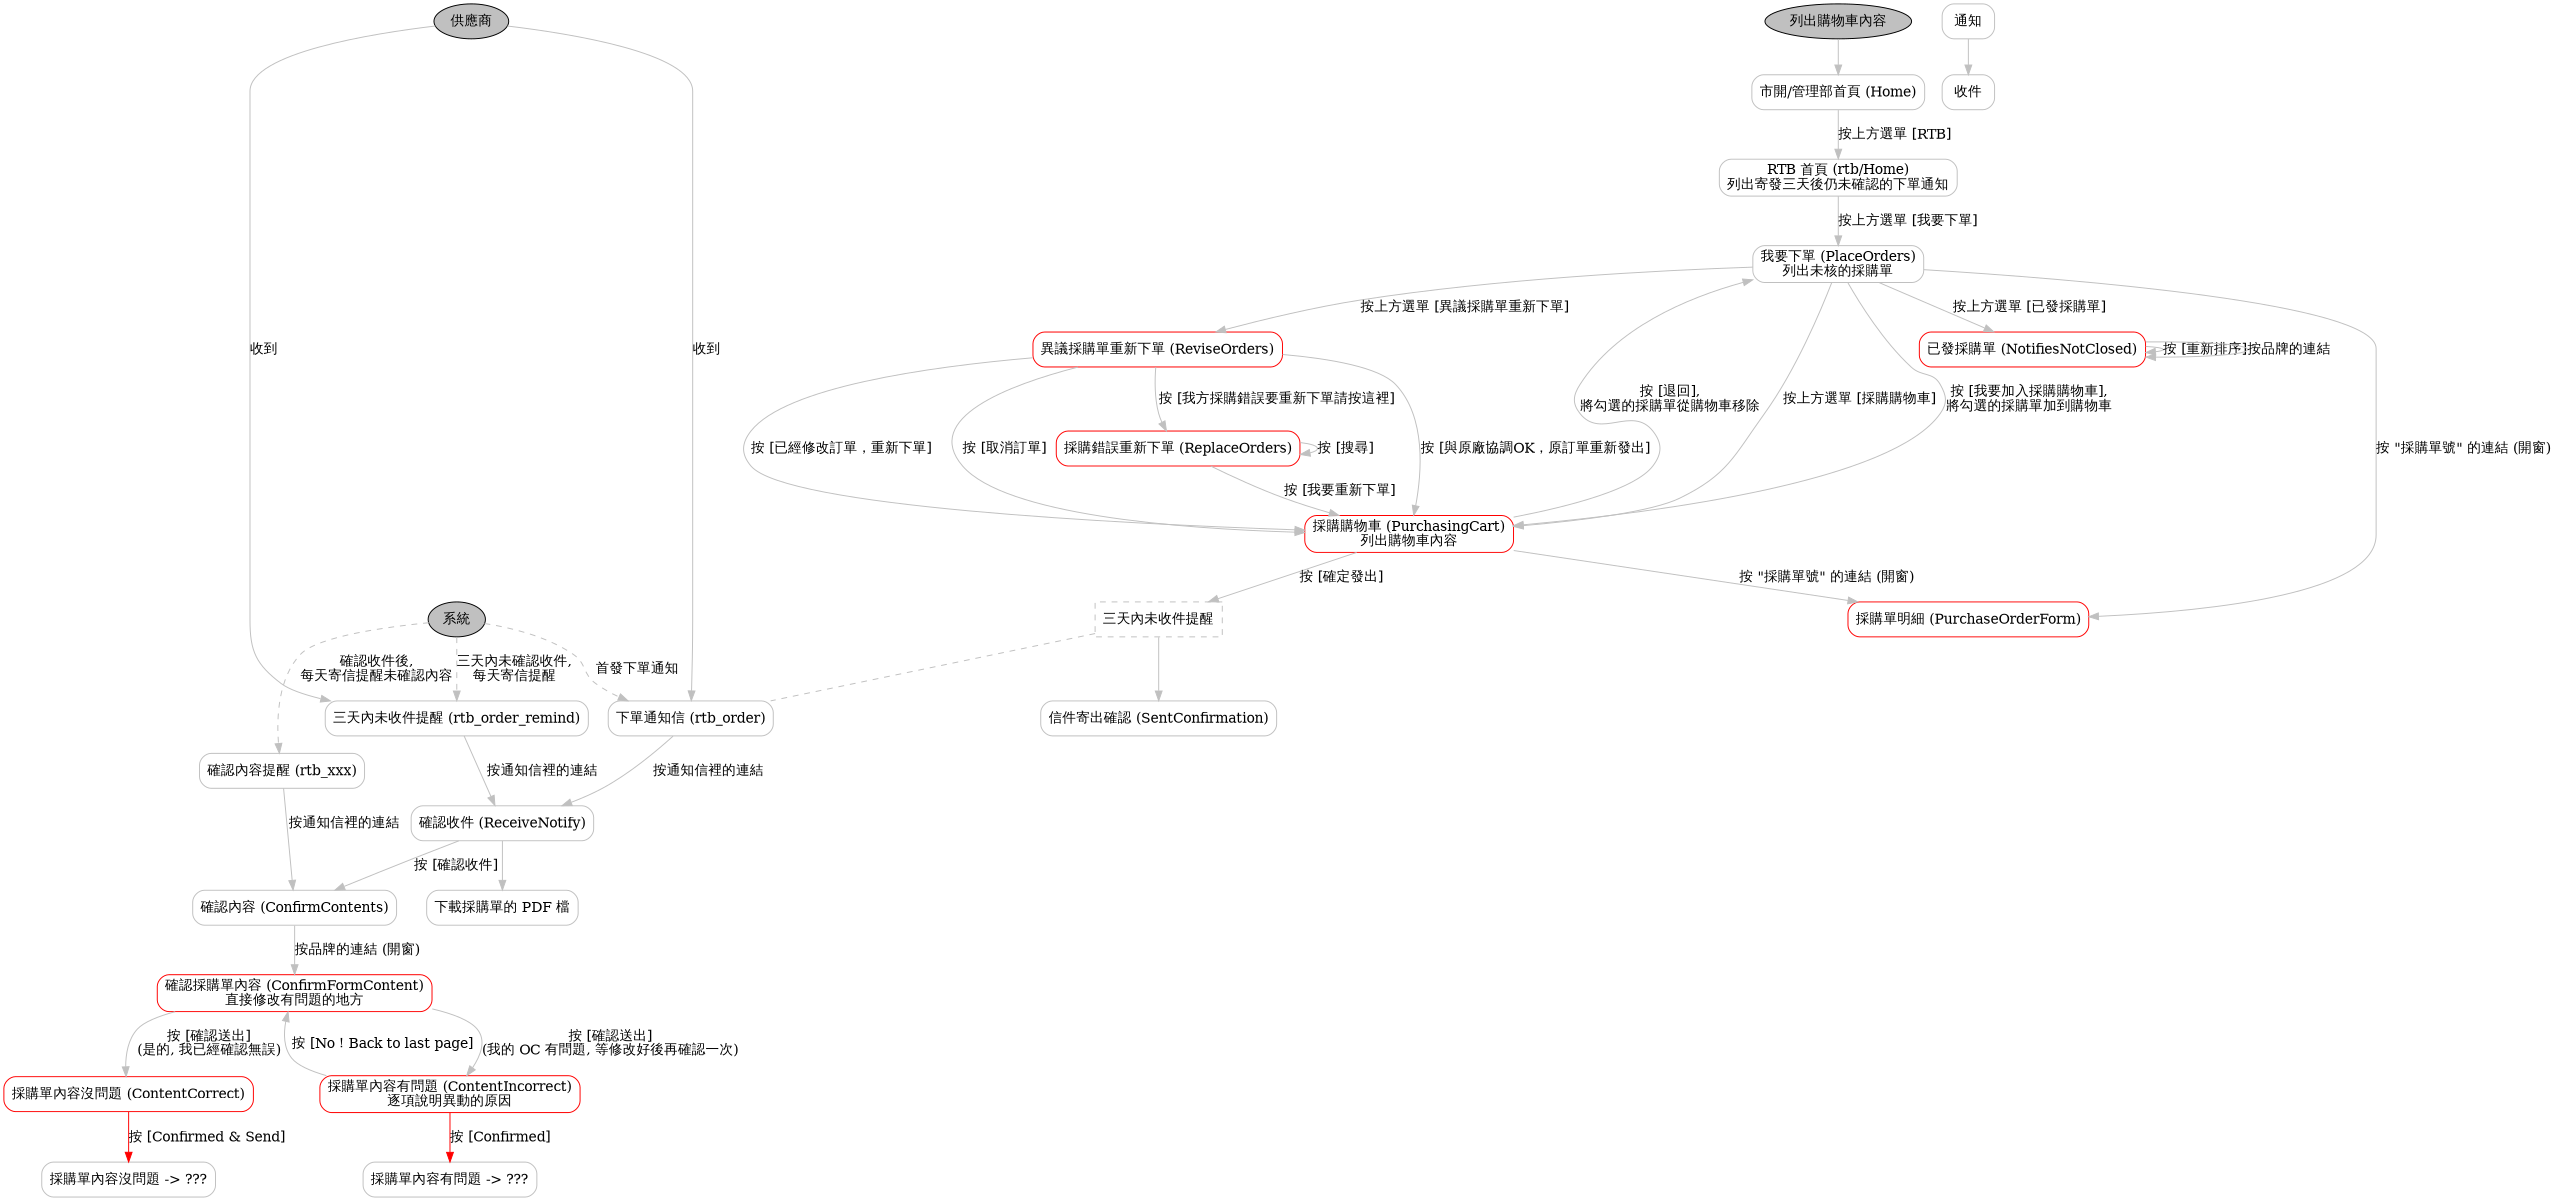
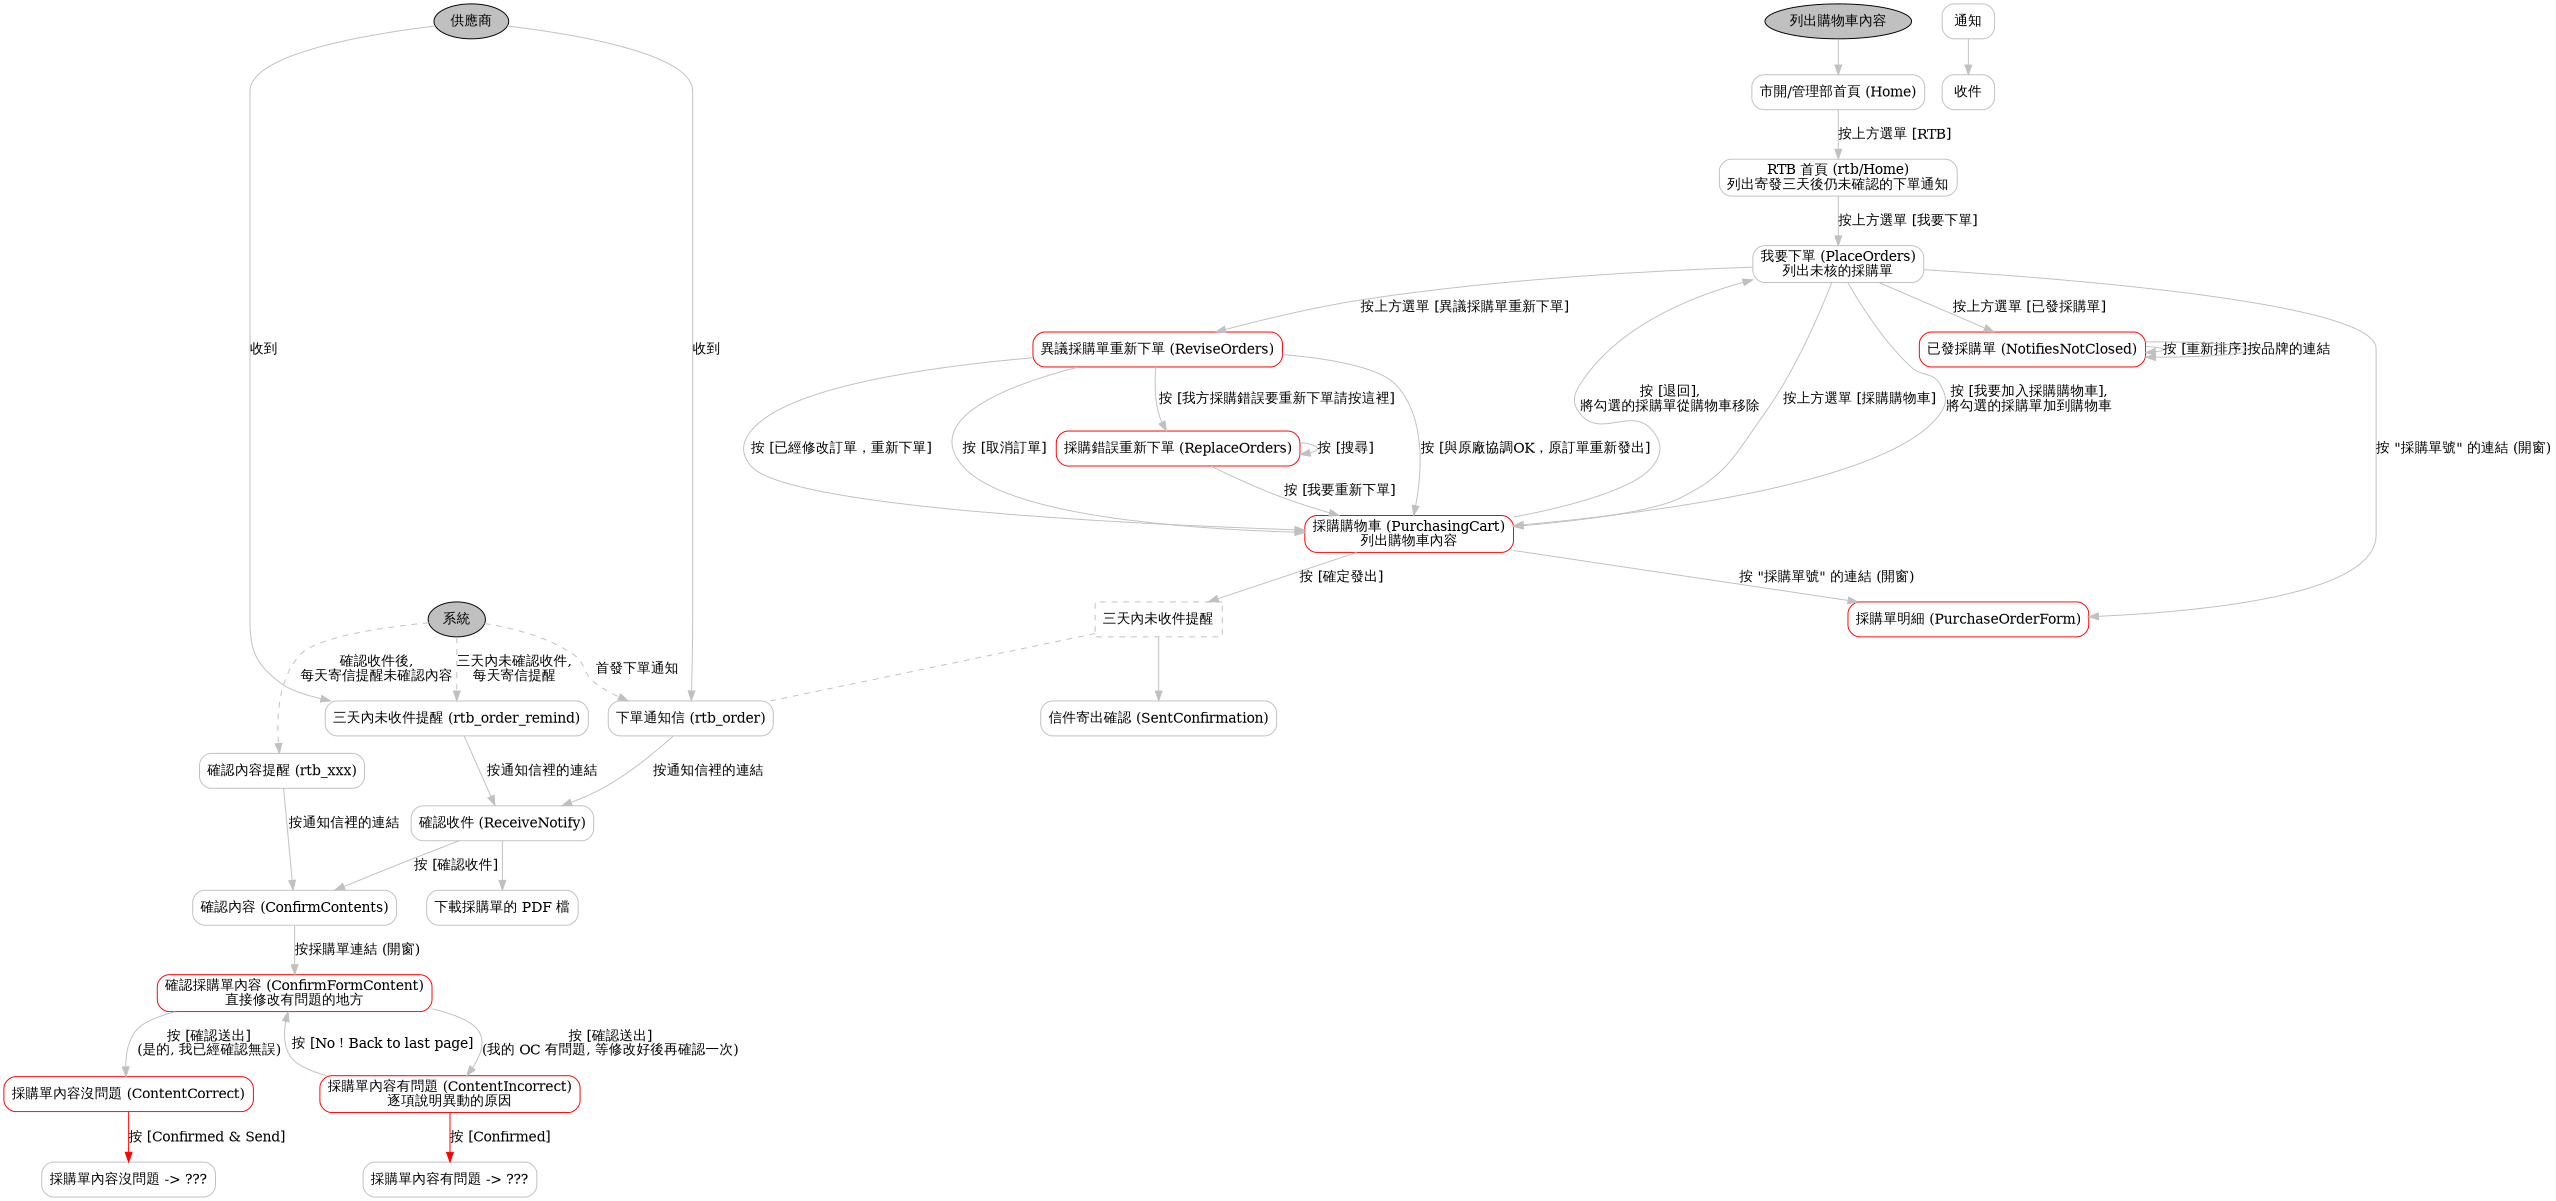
(358, 950) -> (358, 950)
